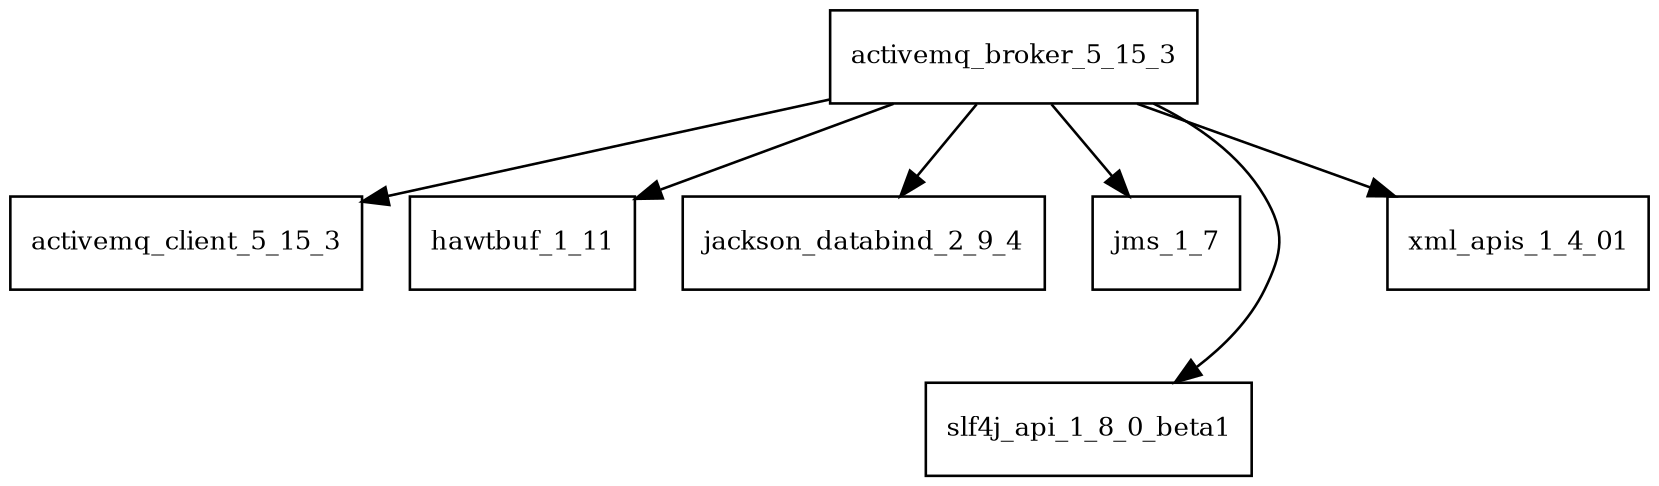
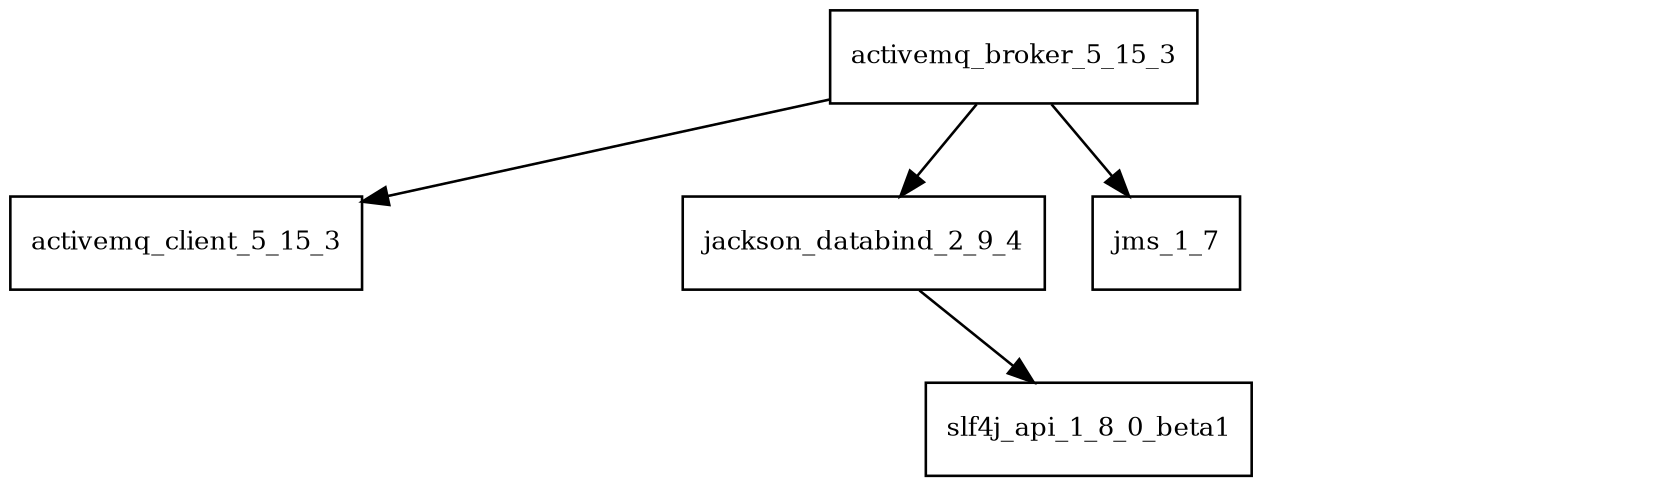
(1276, 222) -> (966, 328)
(522, 243) -> none
(1518, 243) -> none
